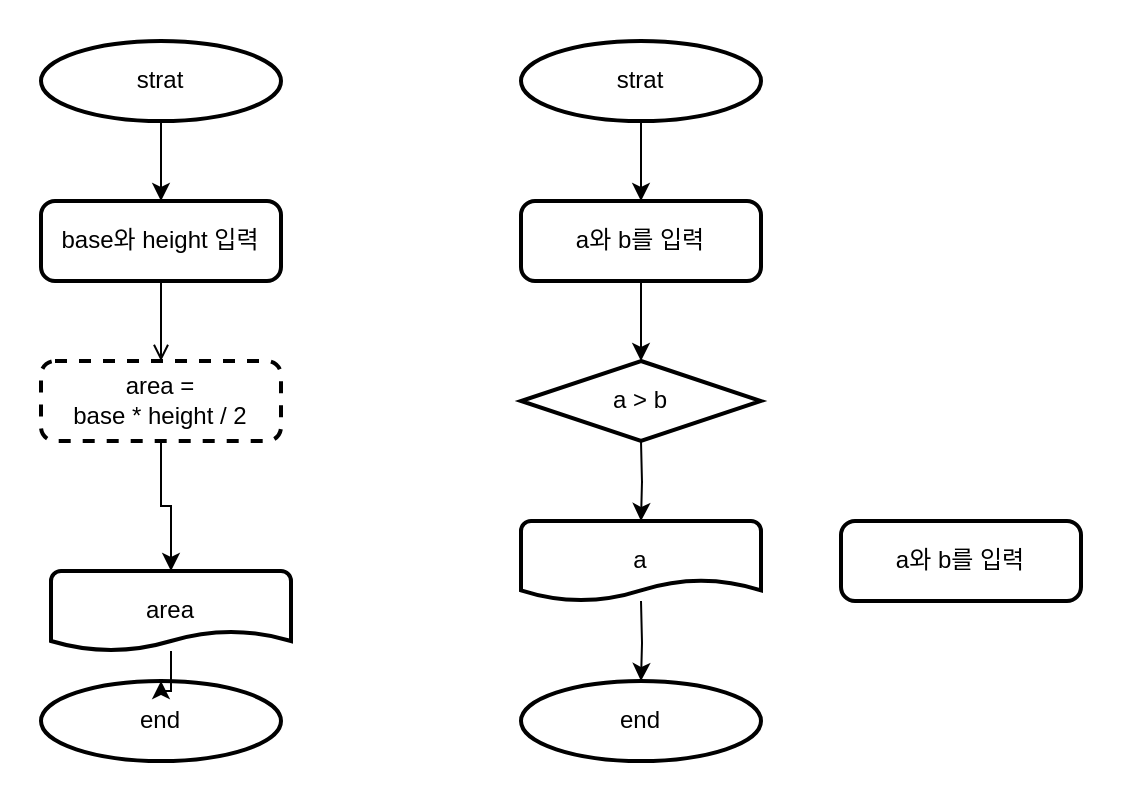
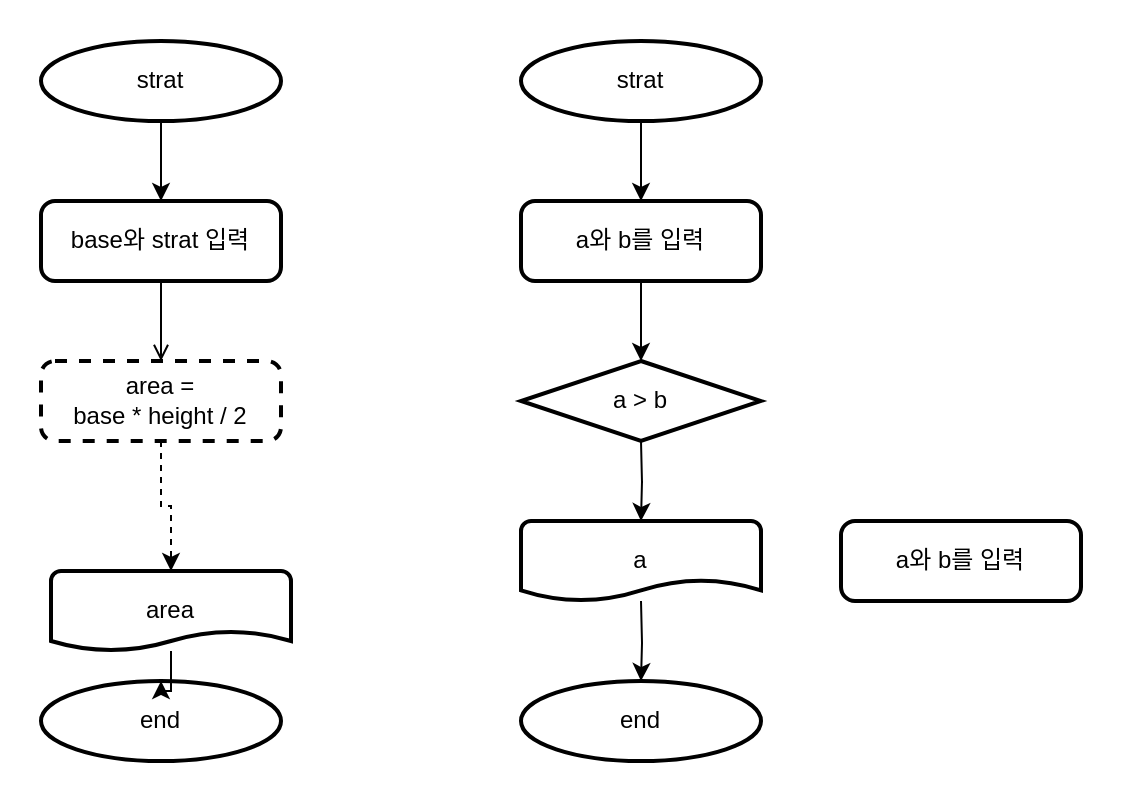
(161, 241) -> (161, 241)
(161, 503) -> (161, 503)
